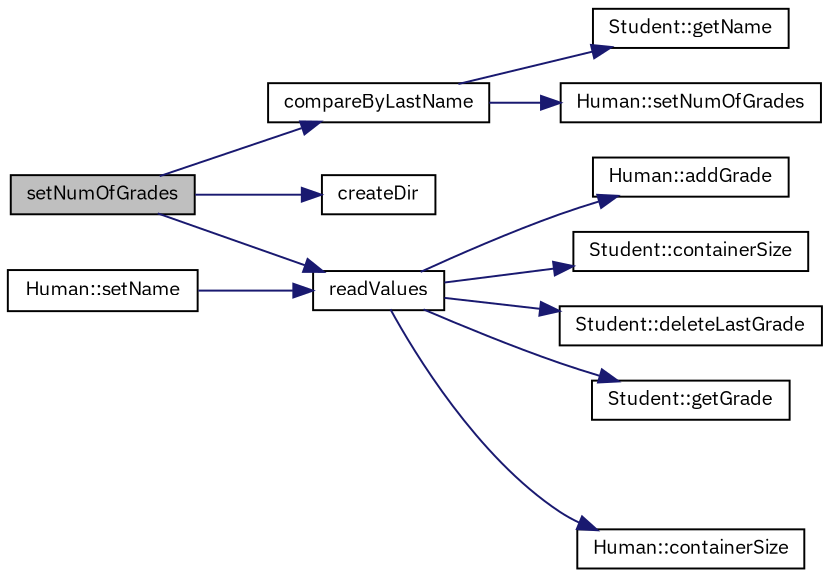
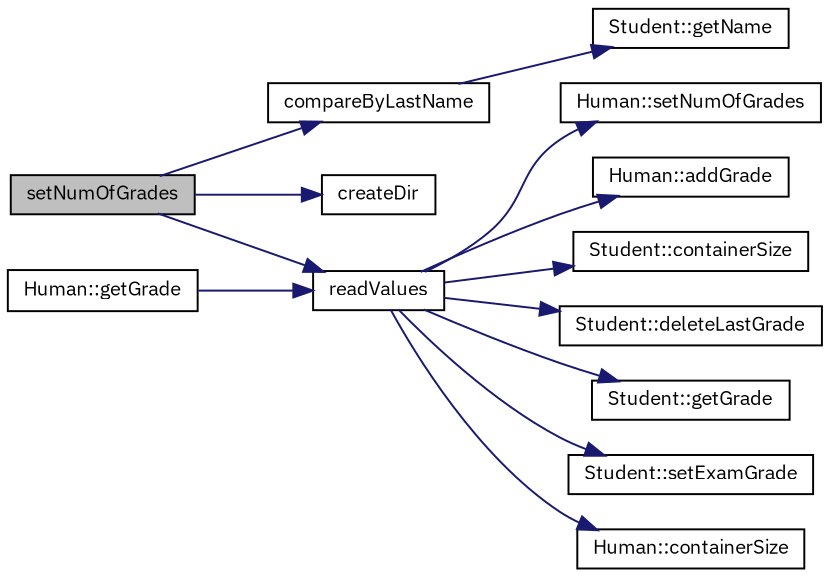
(515, 103) -> (510, 209)
(103, 291) -> (103, 291)
none -> (691, 475)
